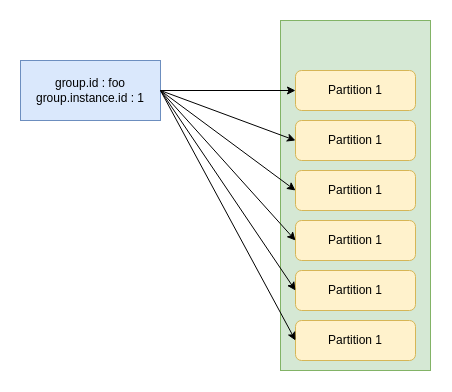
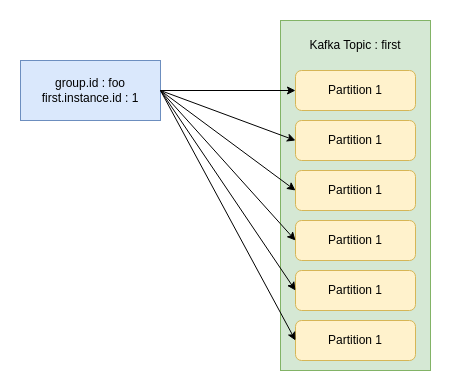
none -> (356, 46)
(91, 91) -> (91, 91)
